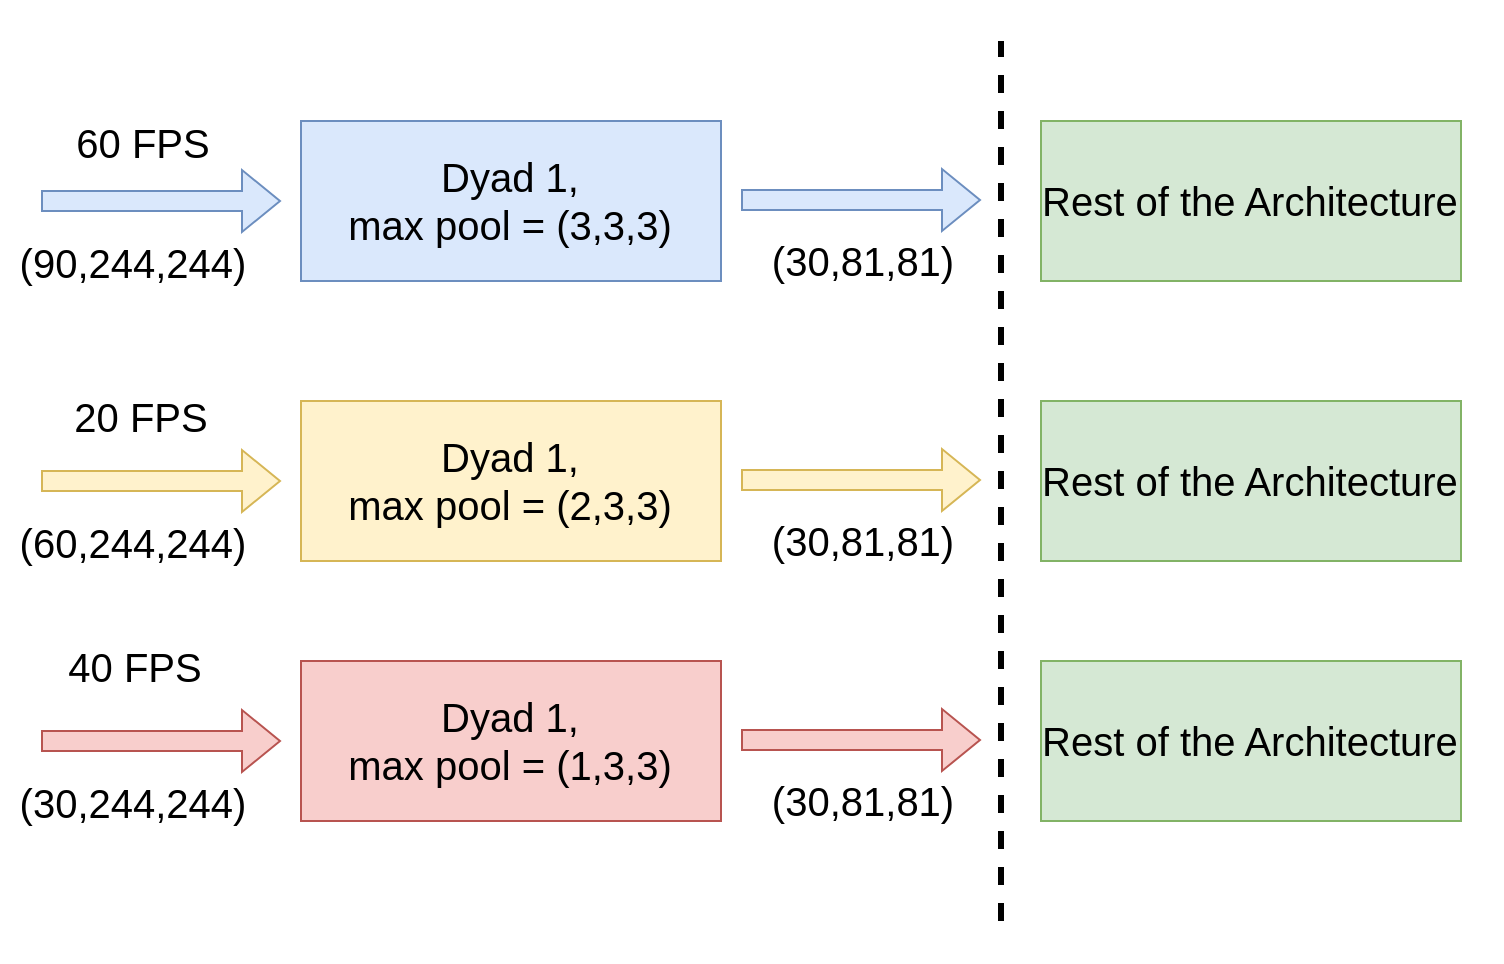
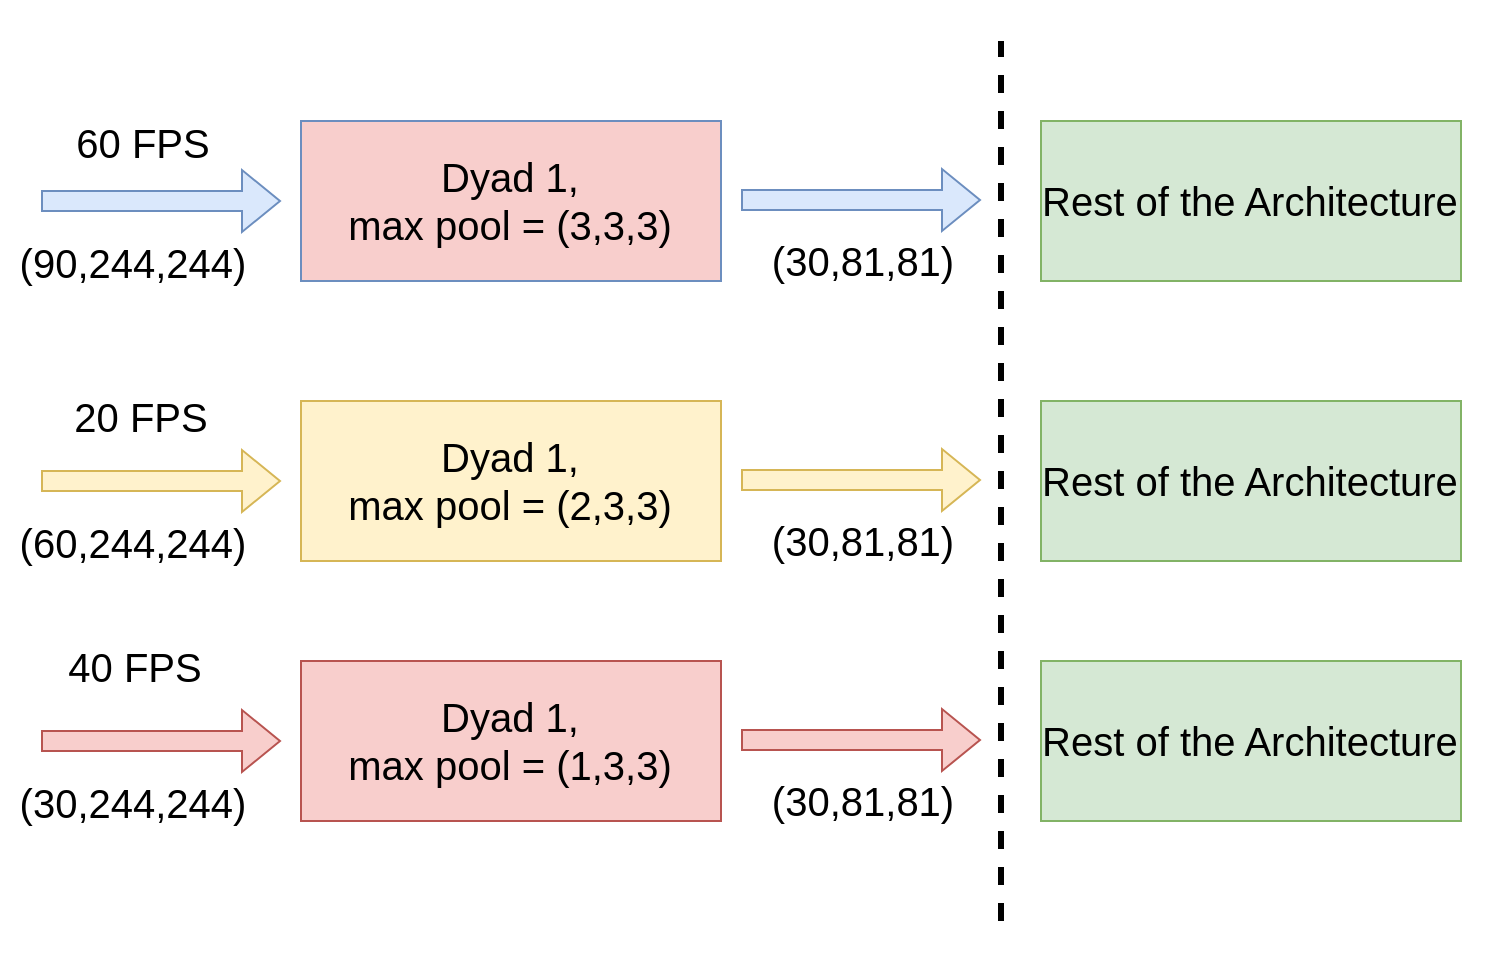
(511, 201) -> (511, 201)
